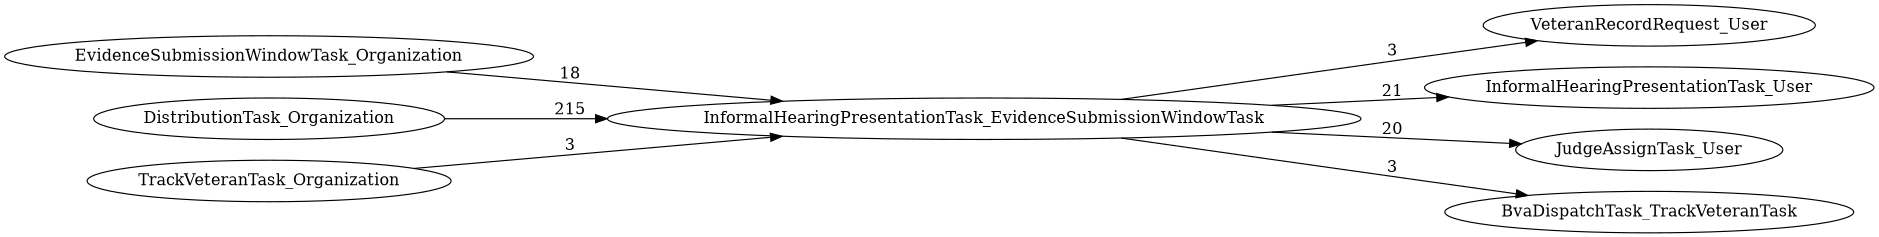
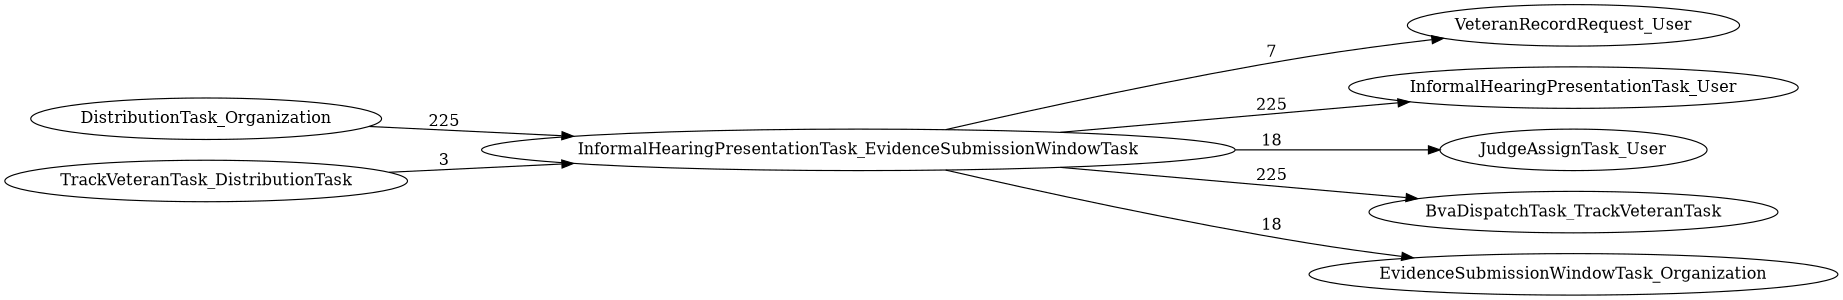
(1393, 51) -> (1272, 52)
(609, 86) -> (1173, 219)
(1393, 92) -> (1272, 105)
(570, 110) -> (445, 122)
(1393, 130) -> (1272, 141)
(1393, 168) -> (1272, 176)
(269, 181) -> (206, 181)
